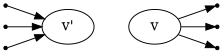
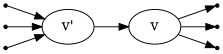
none -> (107, 27)
